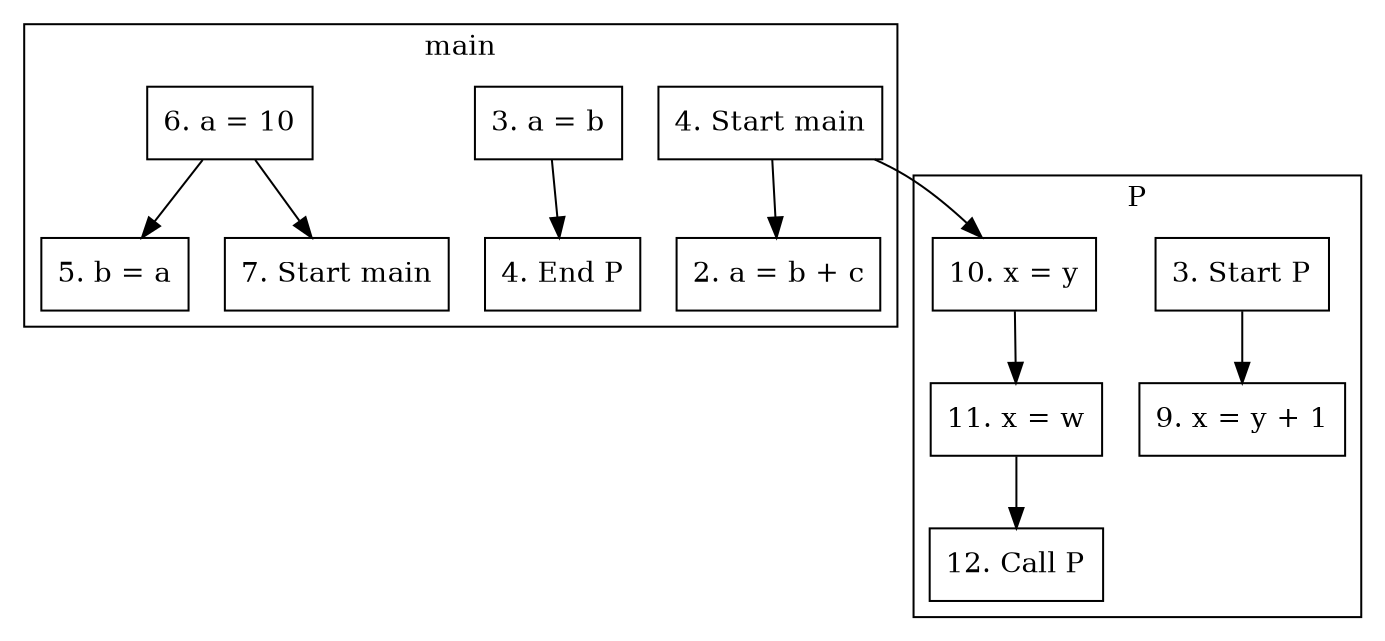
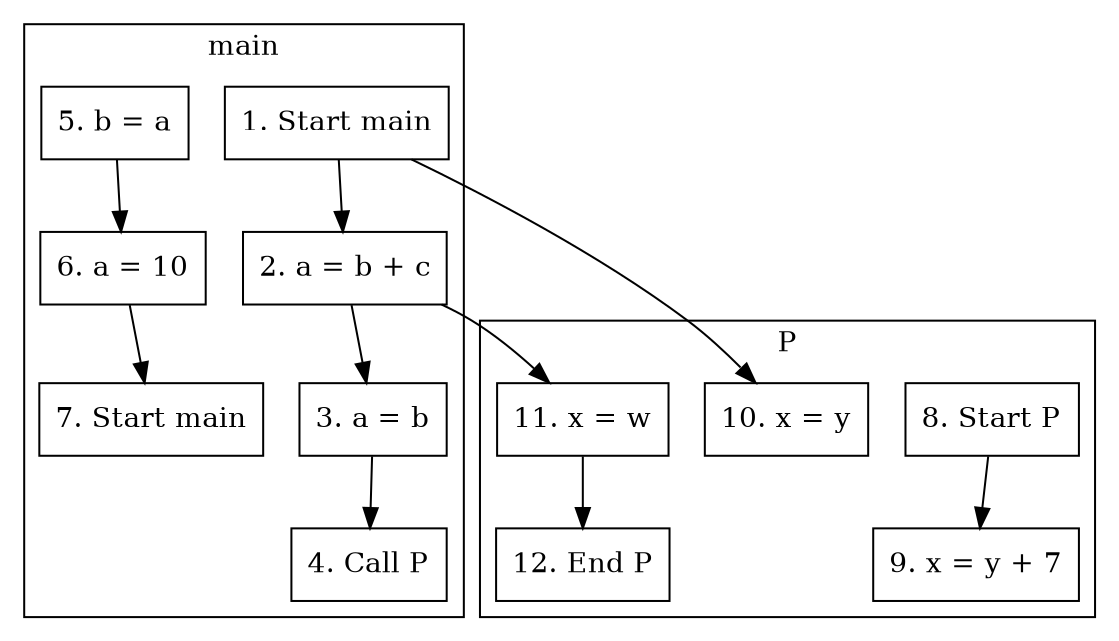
(770, 123) -> (337, 123)
(179, 191) -> (118, 186)
(563, 274) -> (369, 565)
(1242, 274) -> (992, 419)
none -> (357, 334)
(1015, 337) -> (493, 335)
(1242, 419) -> (976, 565)
(1016, 565) -> (583, 565)
